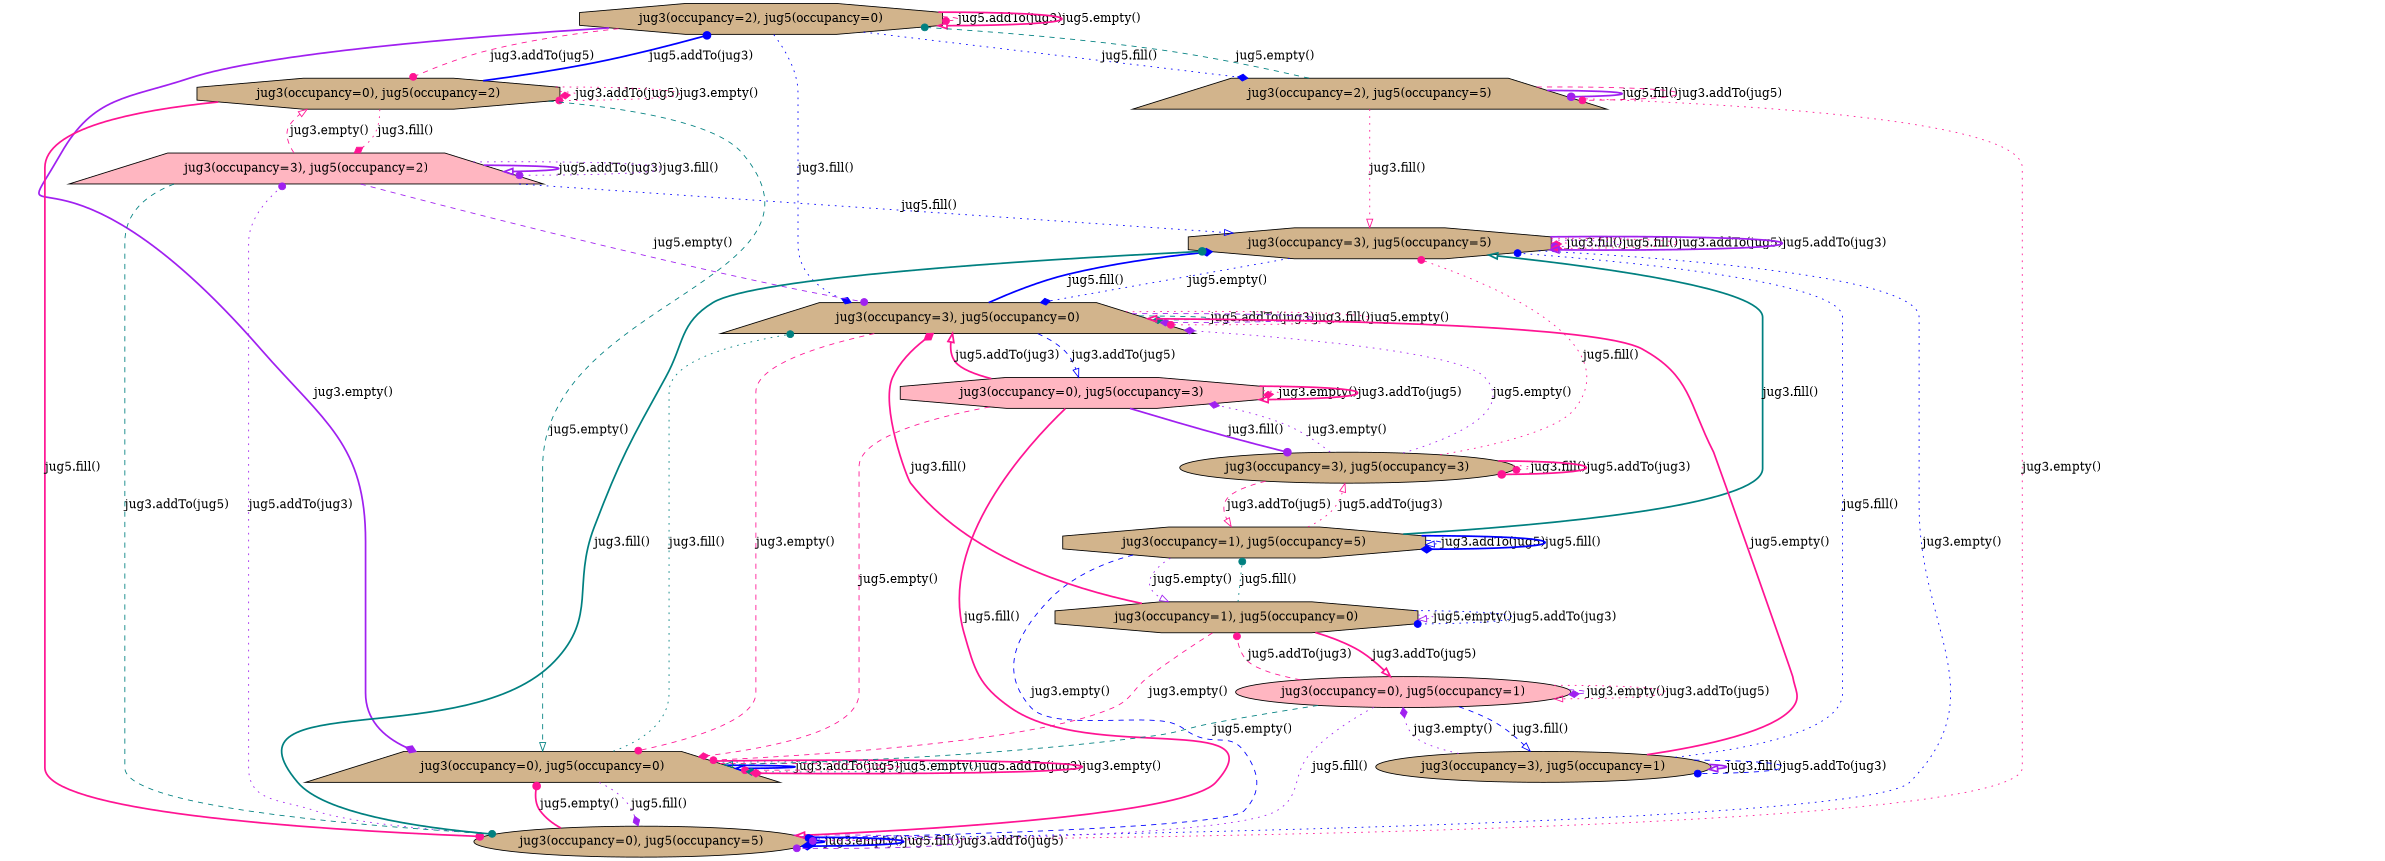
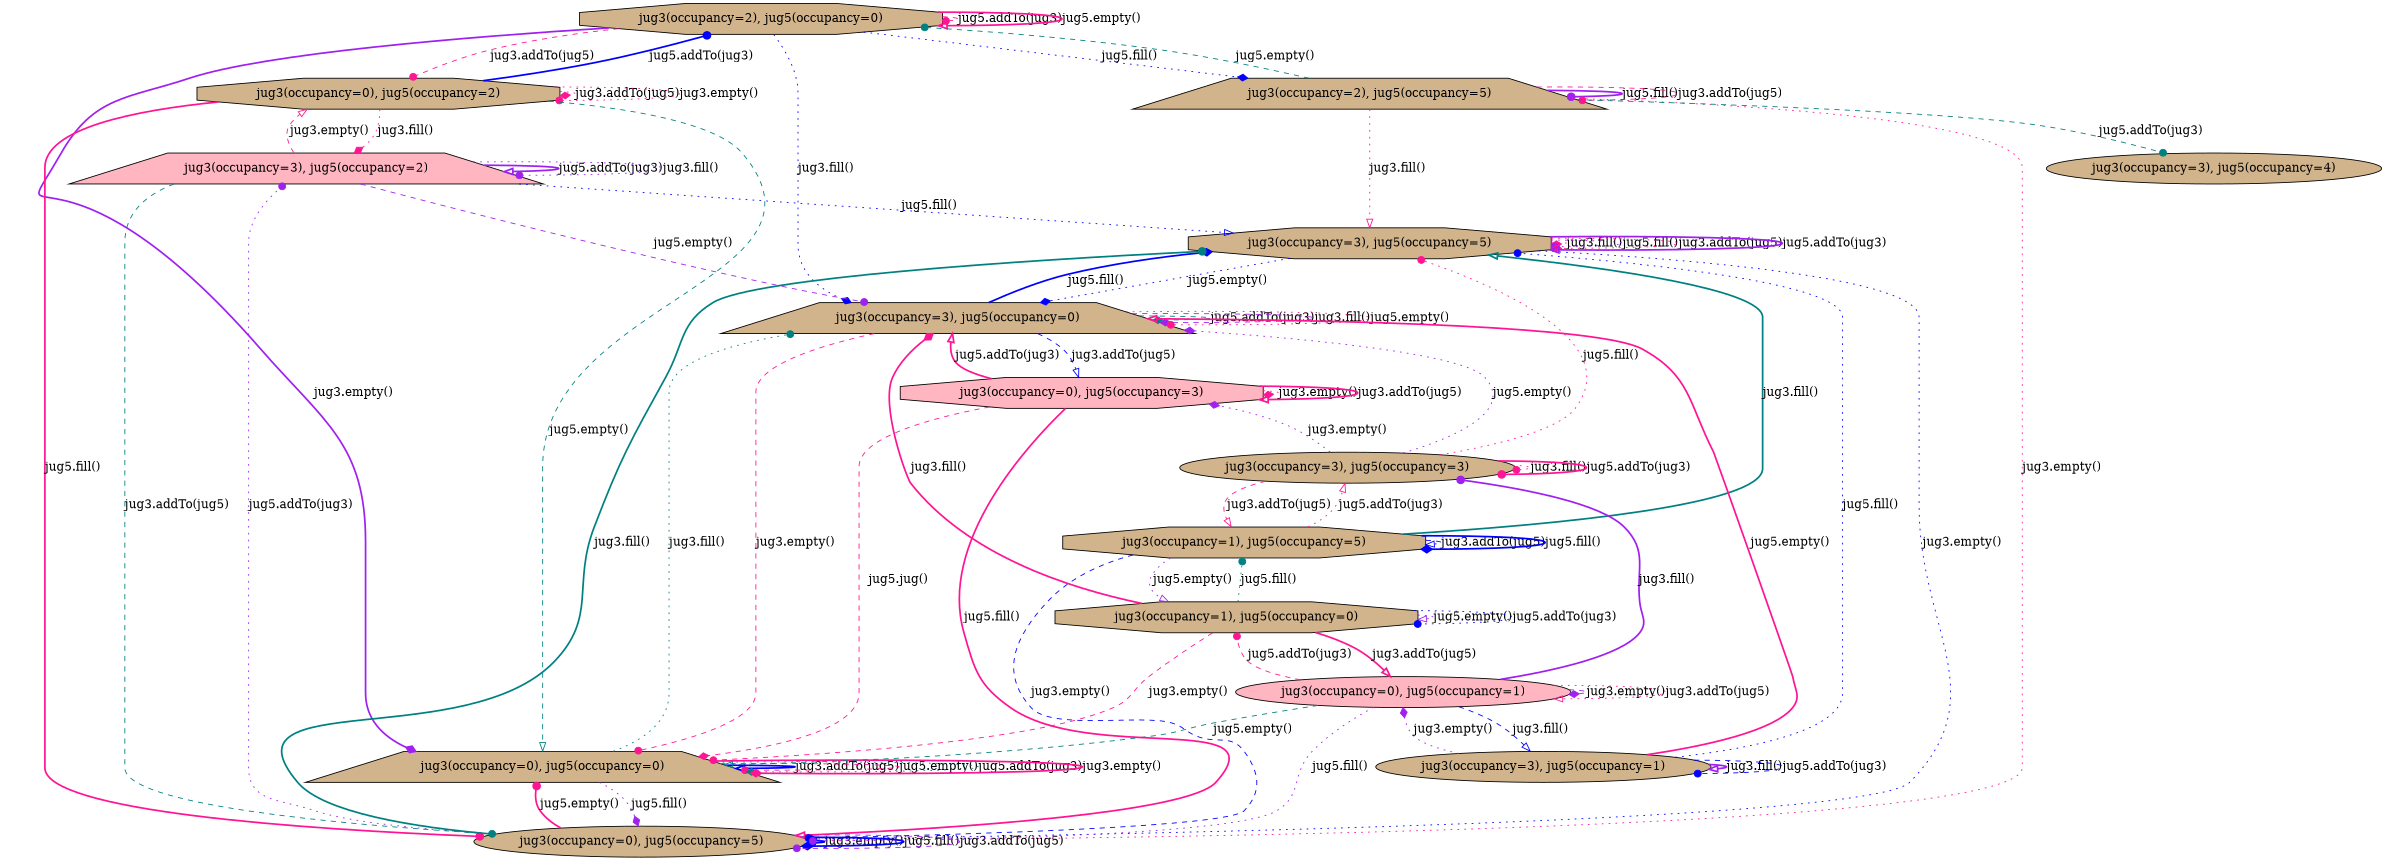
none -> (2214, 169)
(1207, 431) -> (1640, 569)
(899, 580) -> (899, 580)
